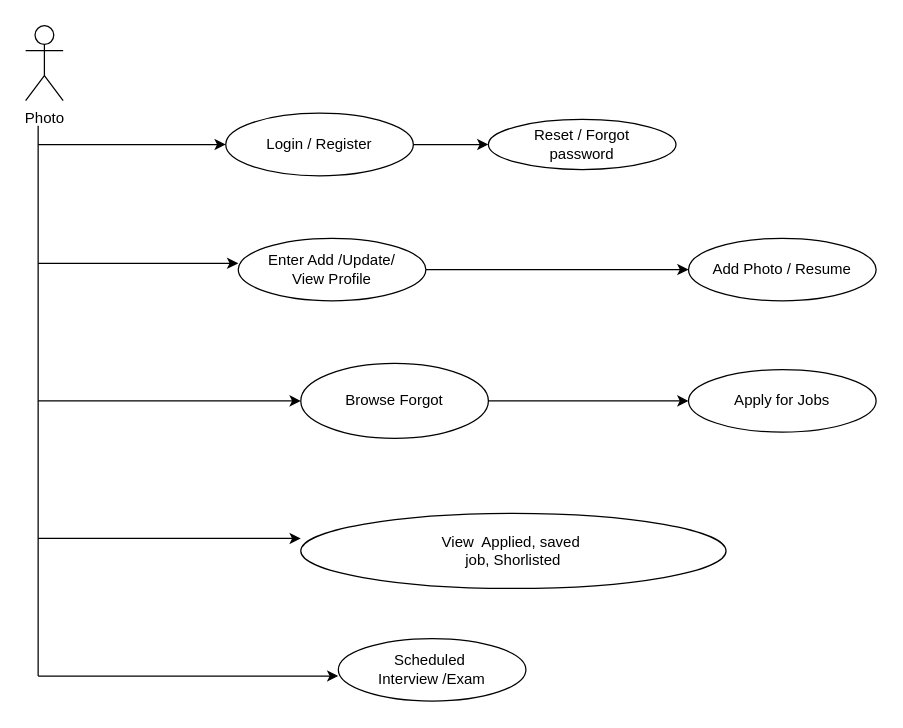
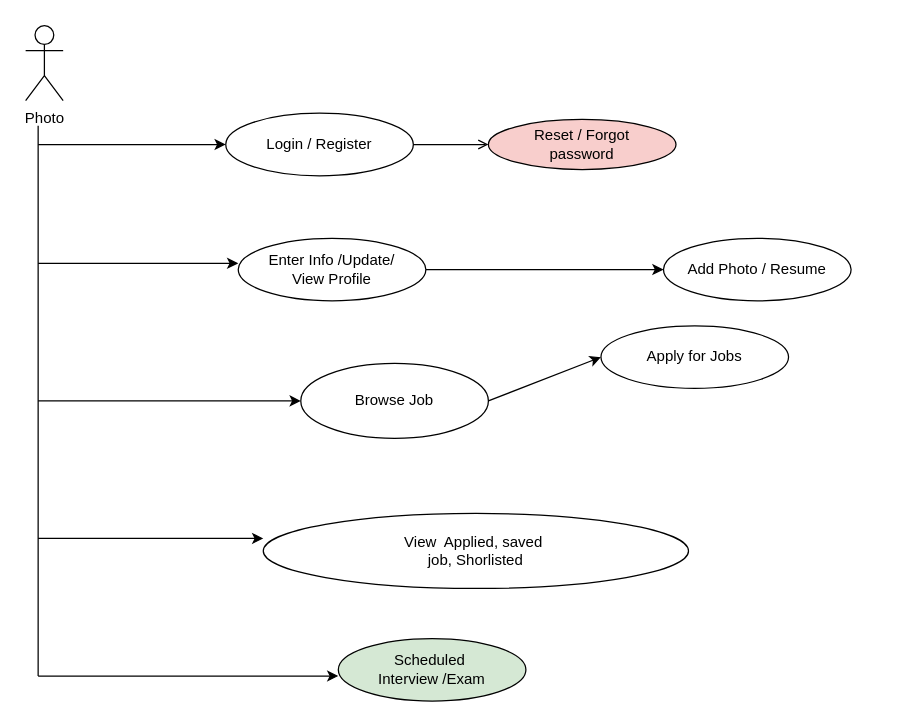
(478, 144) -> (481, 144)
(582, 144) -> (582, 144)
(332, 269) -> (332, 269)
(782, 269) -> (757, 269)
(394, 401) -> (394, 401)
(782, 401) -> (694, 357)
(513, 551) -> (476, 551)
(432, 669) -> (432, 669)
